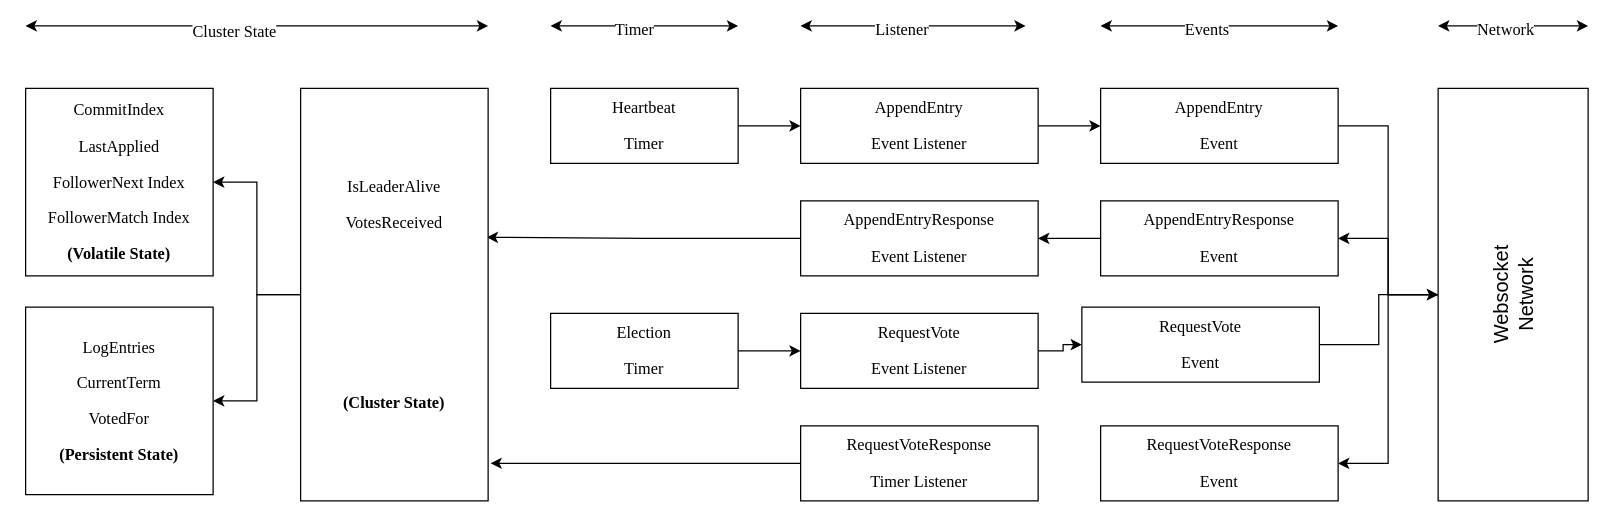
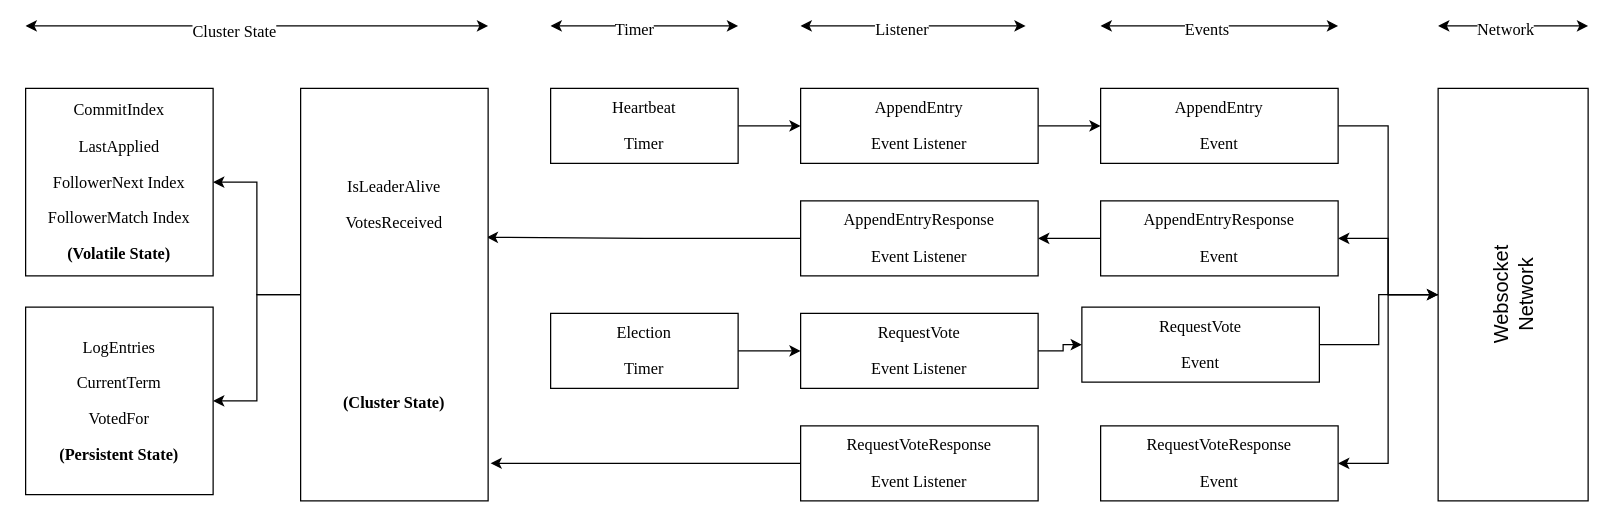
(919, 463) -> (919, 463)
